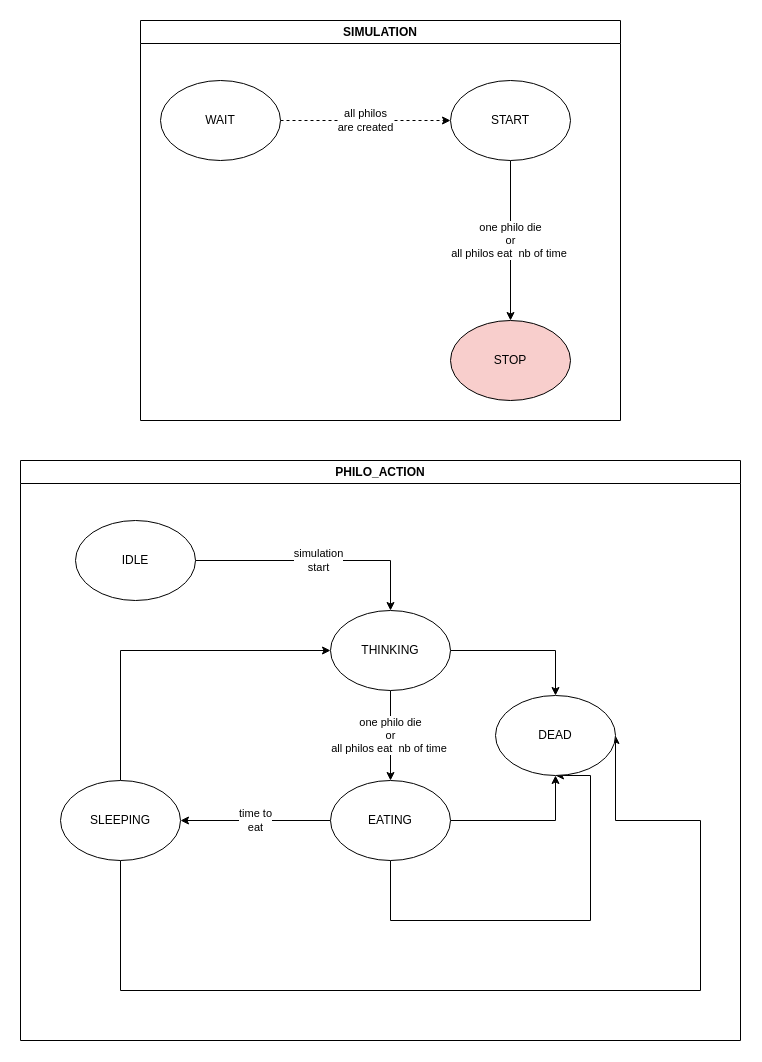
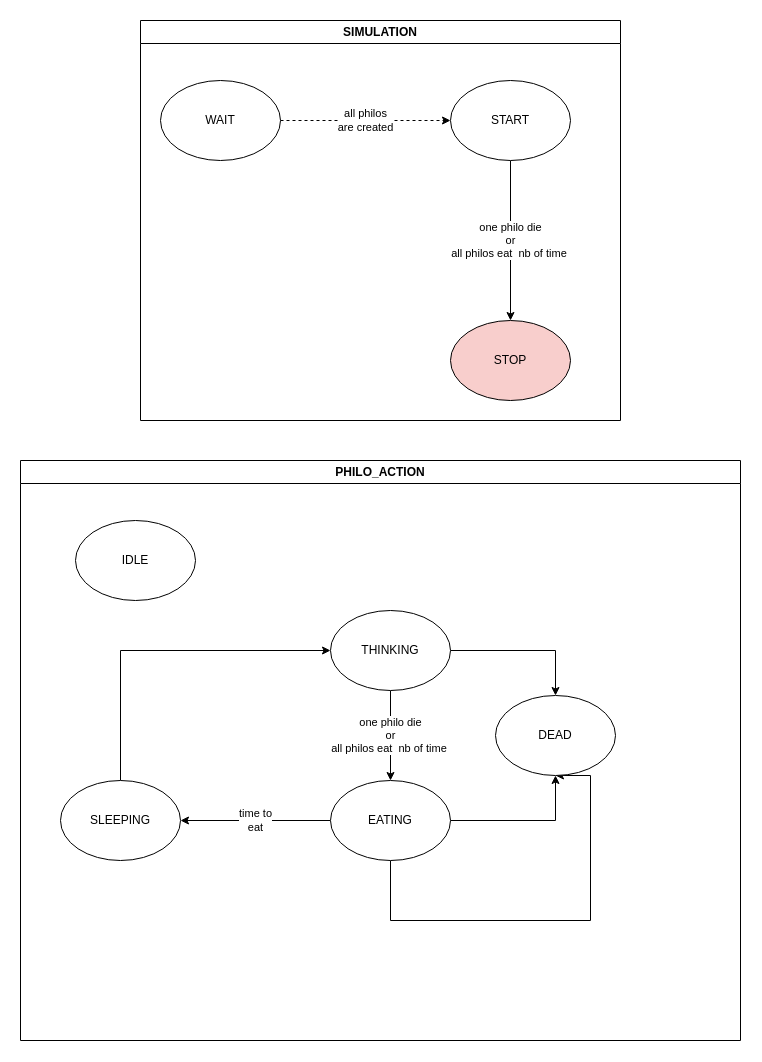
(245, 561) -> none
(512, 991) -> none
